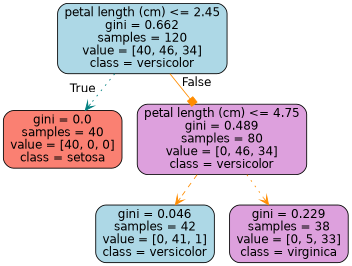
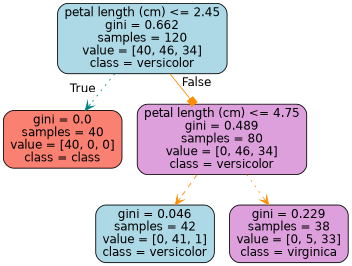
(63, 139) -> (63, 139)
